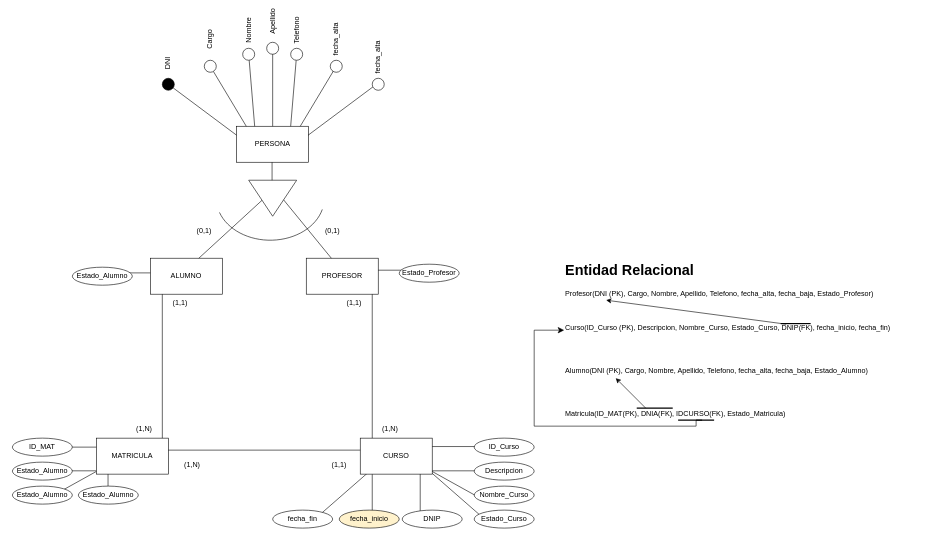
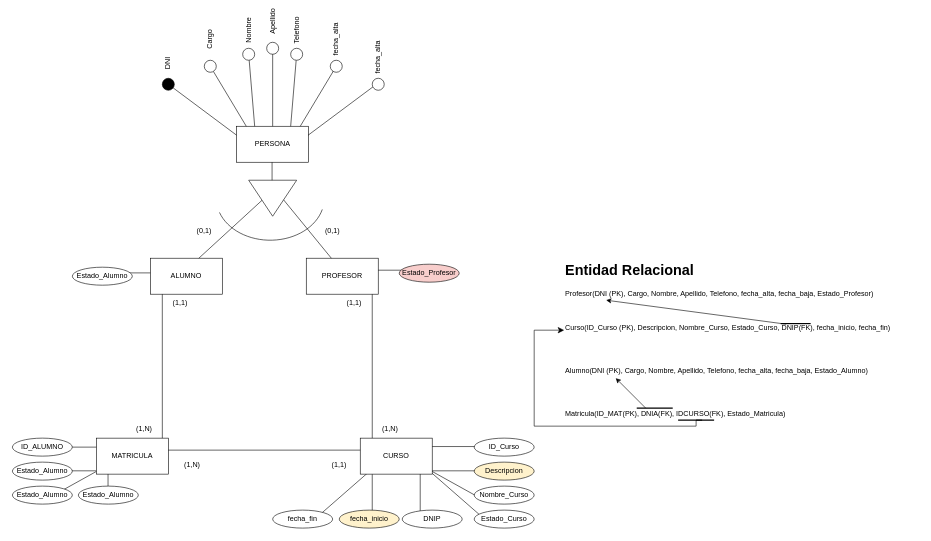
(429, 273) -> (429, 273)
(42, 447) -> (42, 447)
(504, 471) -> (504, 471)
